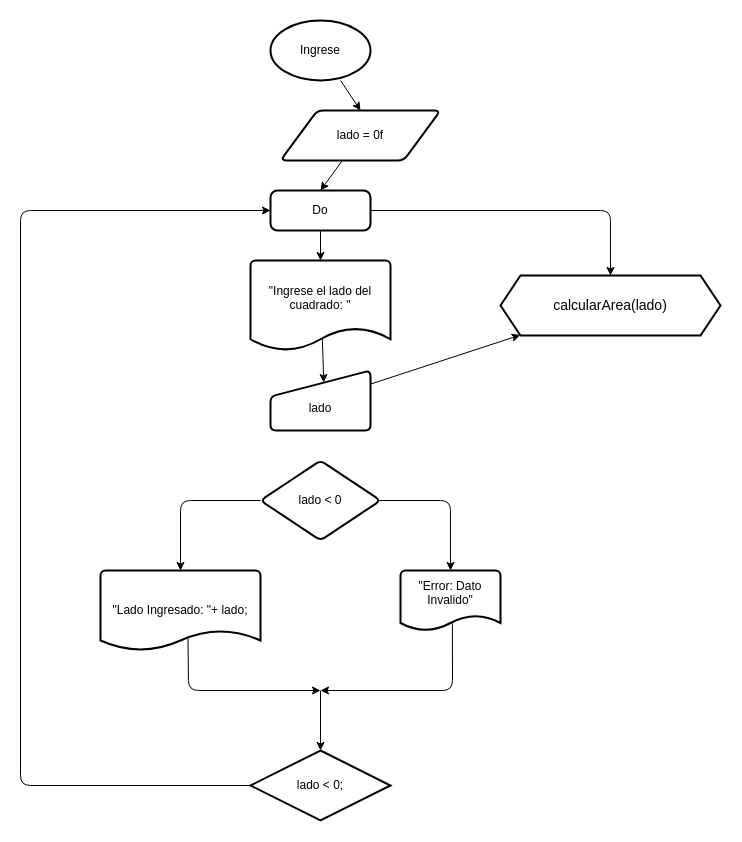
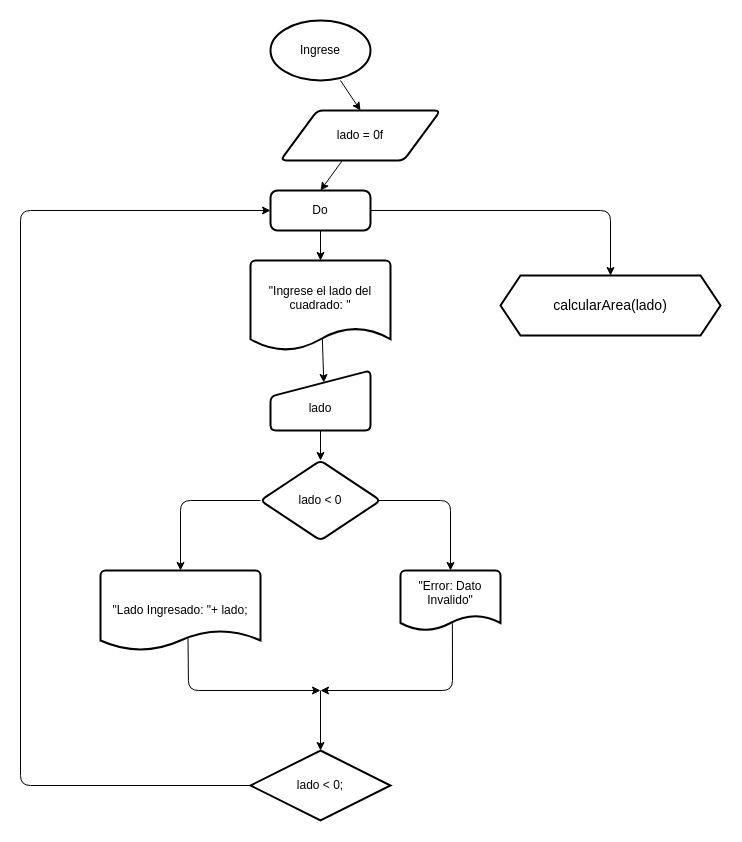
(442, 361) -> (321, 442)
